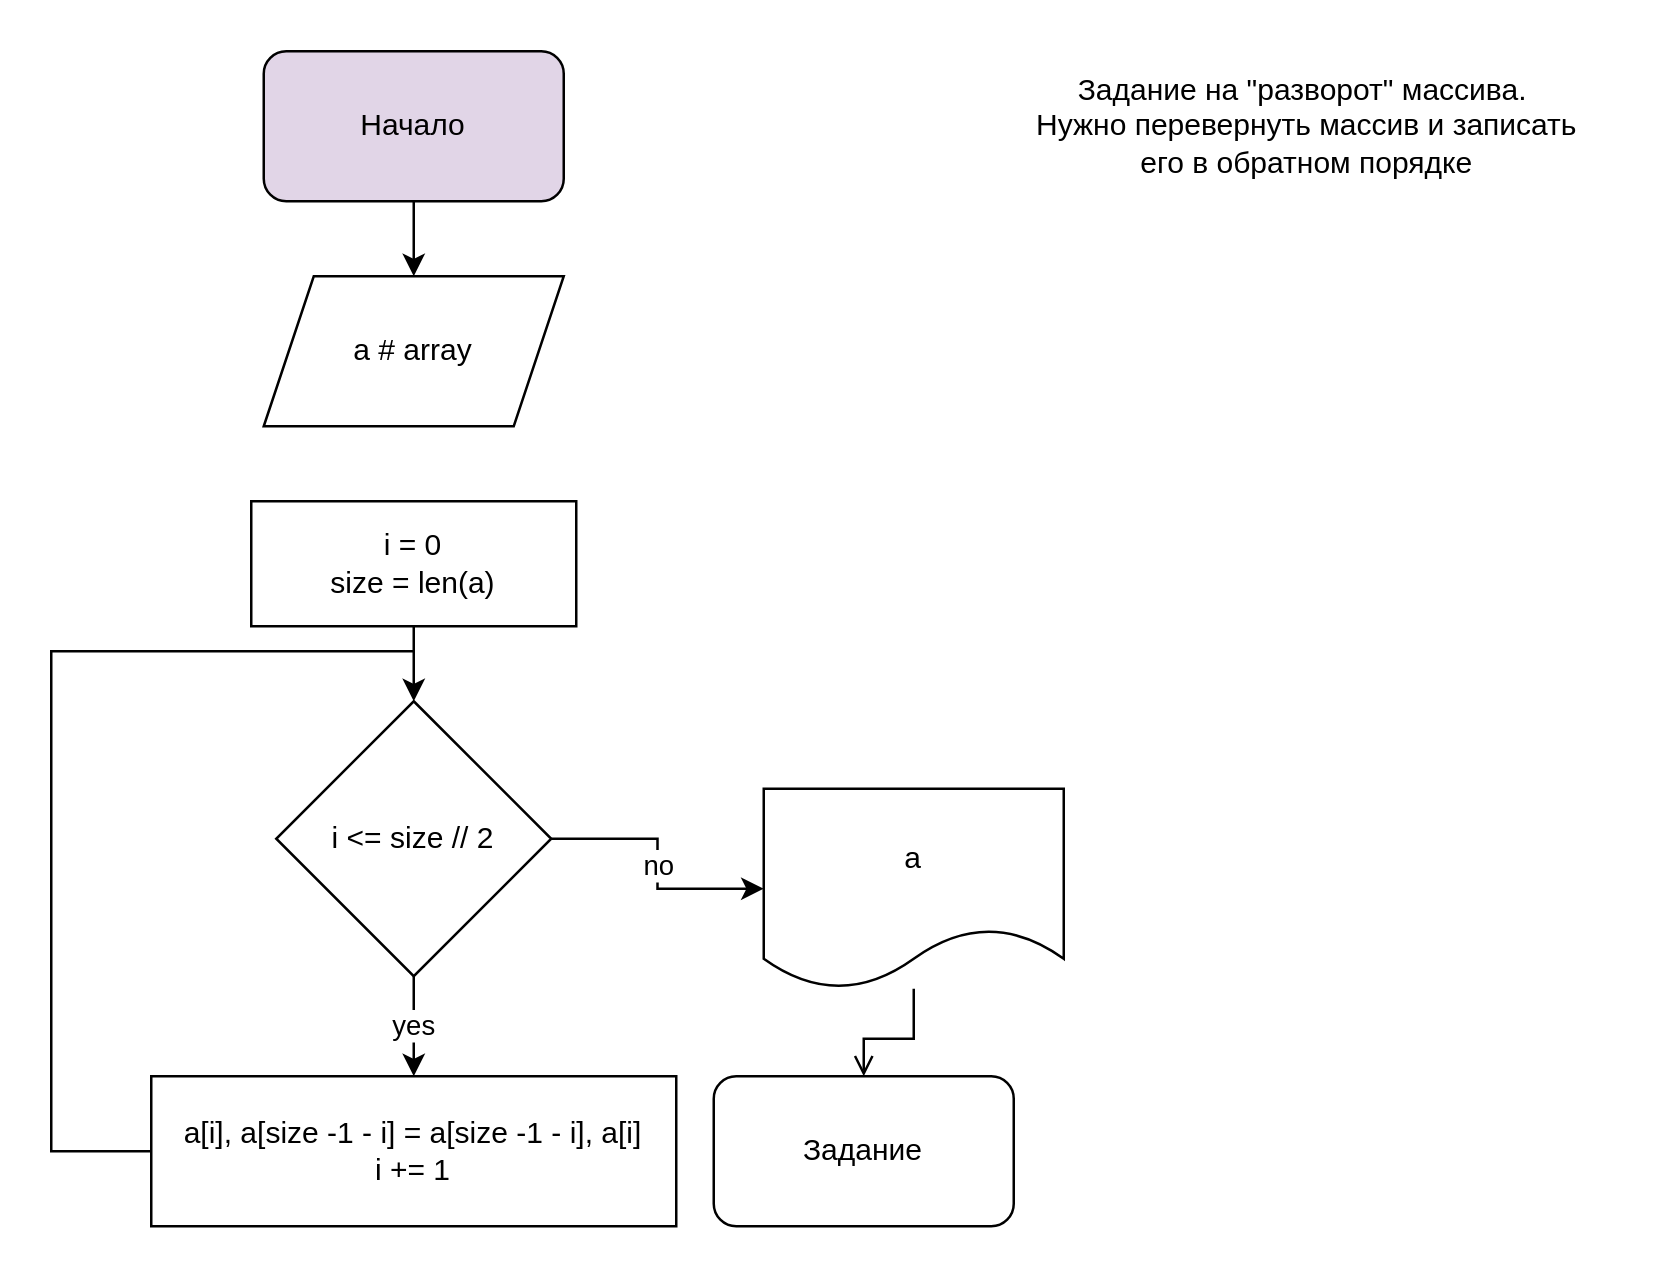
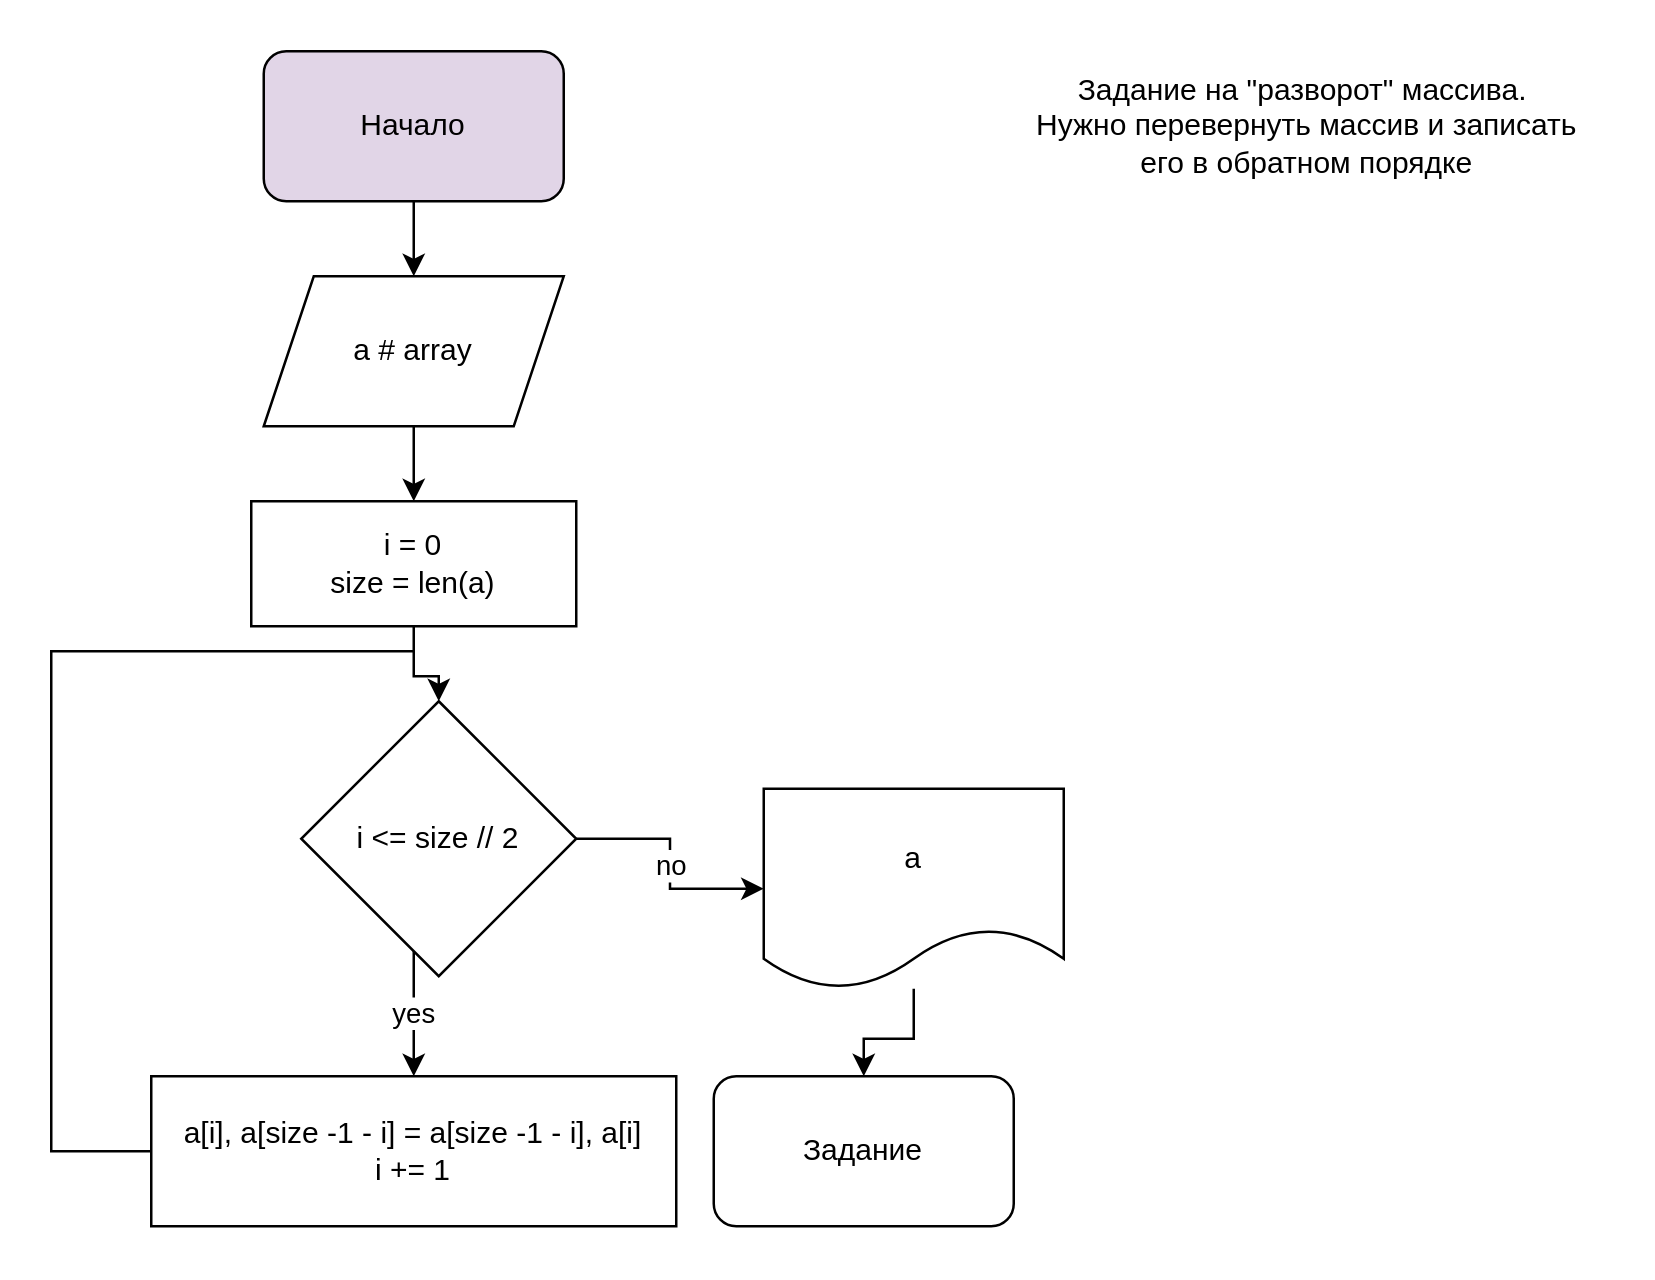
none -> (414, 472)
(414, 839) -> (439, 839)
(864, 1061) -> (864, 1058)
